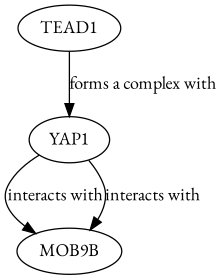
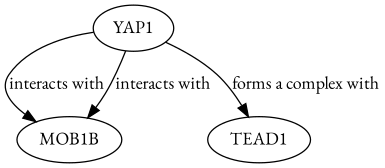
(69, 78) -> (209, 68)
(69, 251) -> (69, 140)
